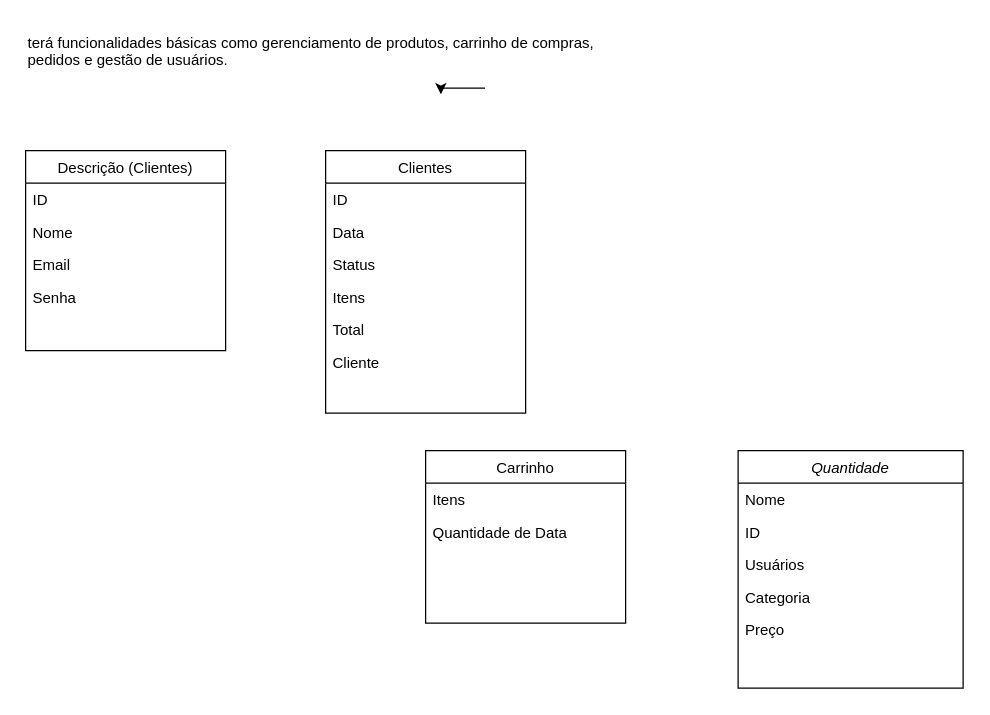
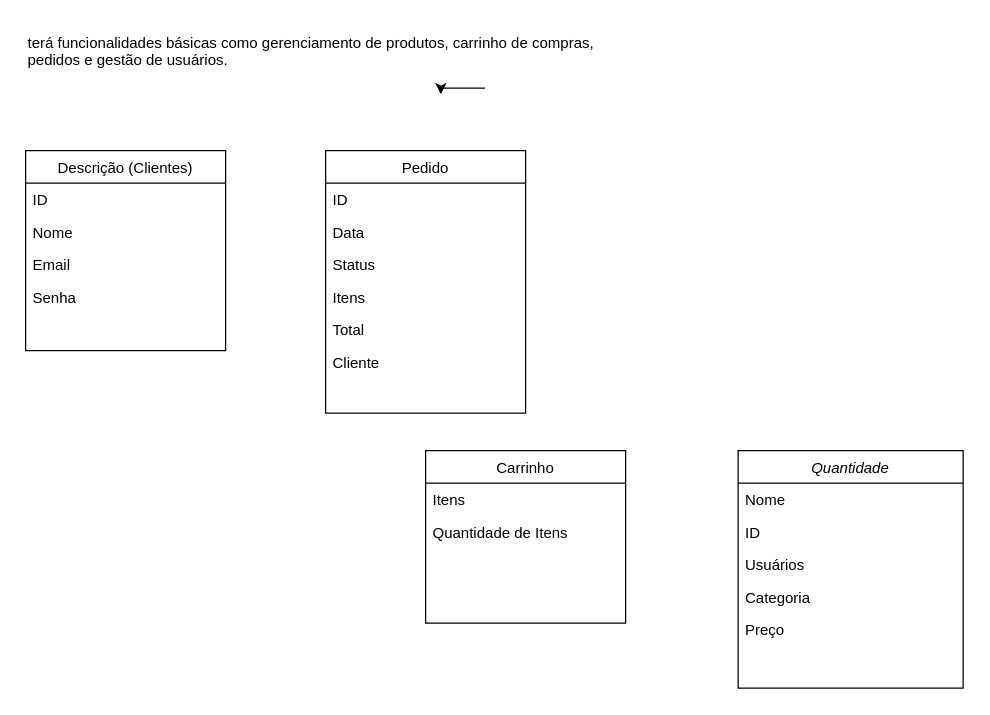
(425, 168) -> (425, 168)
(502, 533) -> (506, 533)
